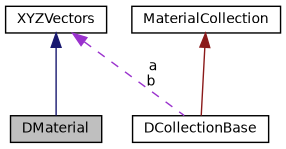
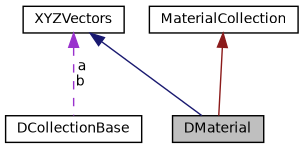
(203, 81) -> (221, 81)
